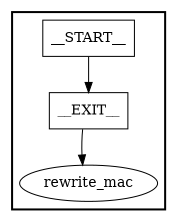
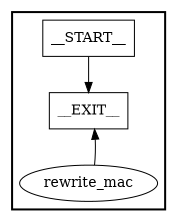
(82, 142) -> (95, 152)
